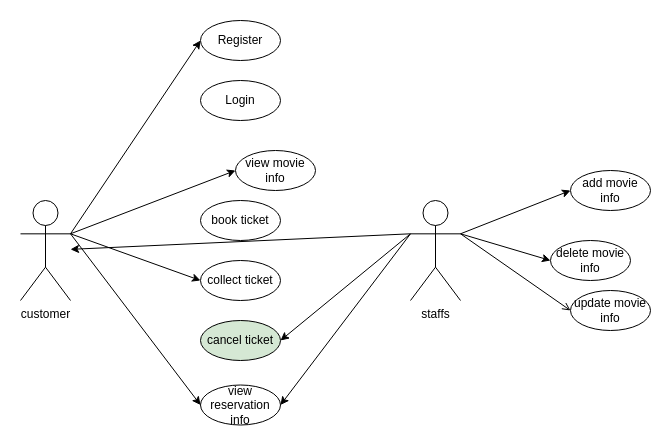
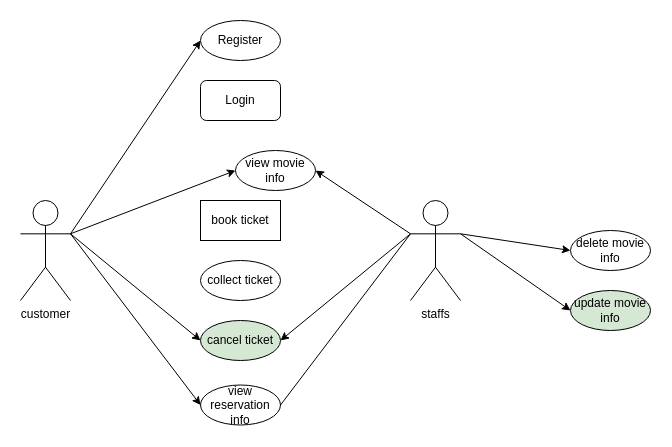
(241, 101) -> (241, 101)
(611, 191) -> none
(514, 213) -> none
(241, 221) -> (241, 221)
(167, 245) -> (364, 203)
(136, 257) -> none
(591, 261) -> (611, 251)
none -> (136, 287)
(565, 307) -> (564, 306)
(611, 311) -> (611, 311)
(286, 398) -> (284, 401)
